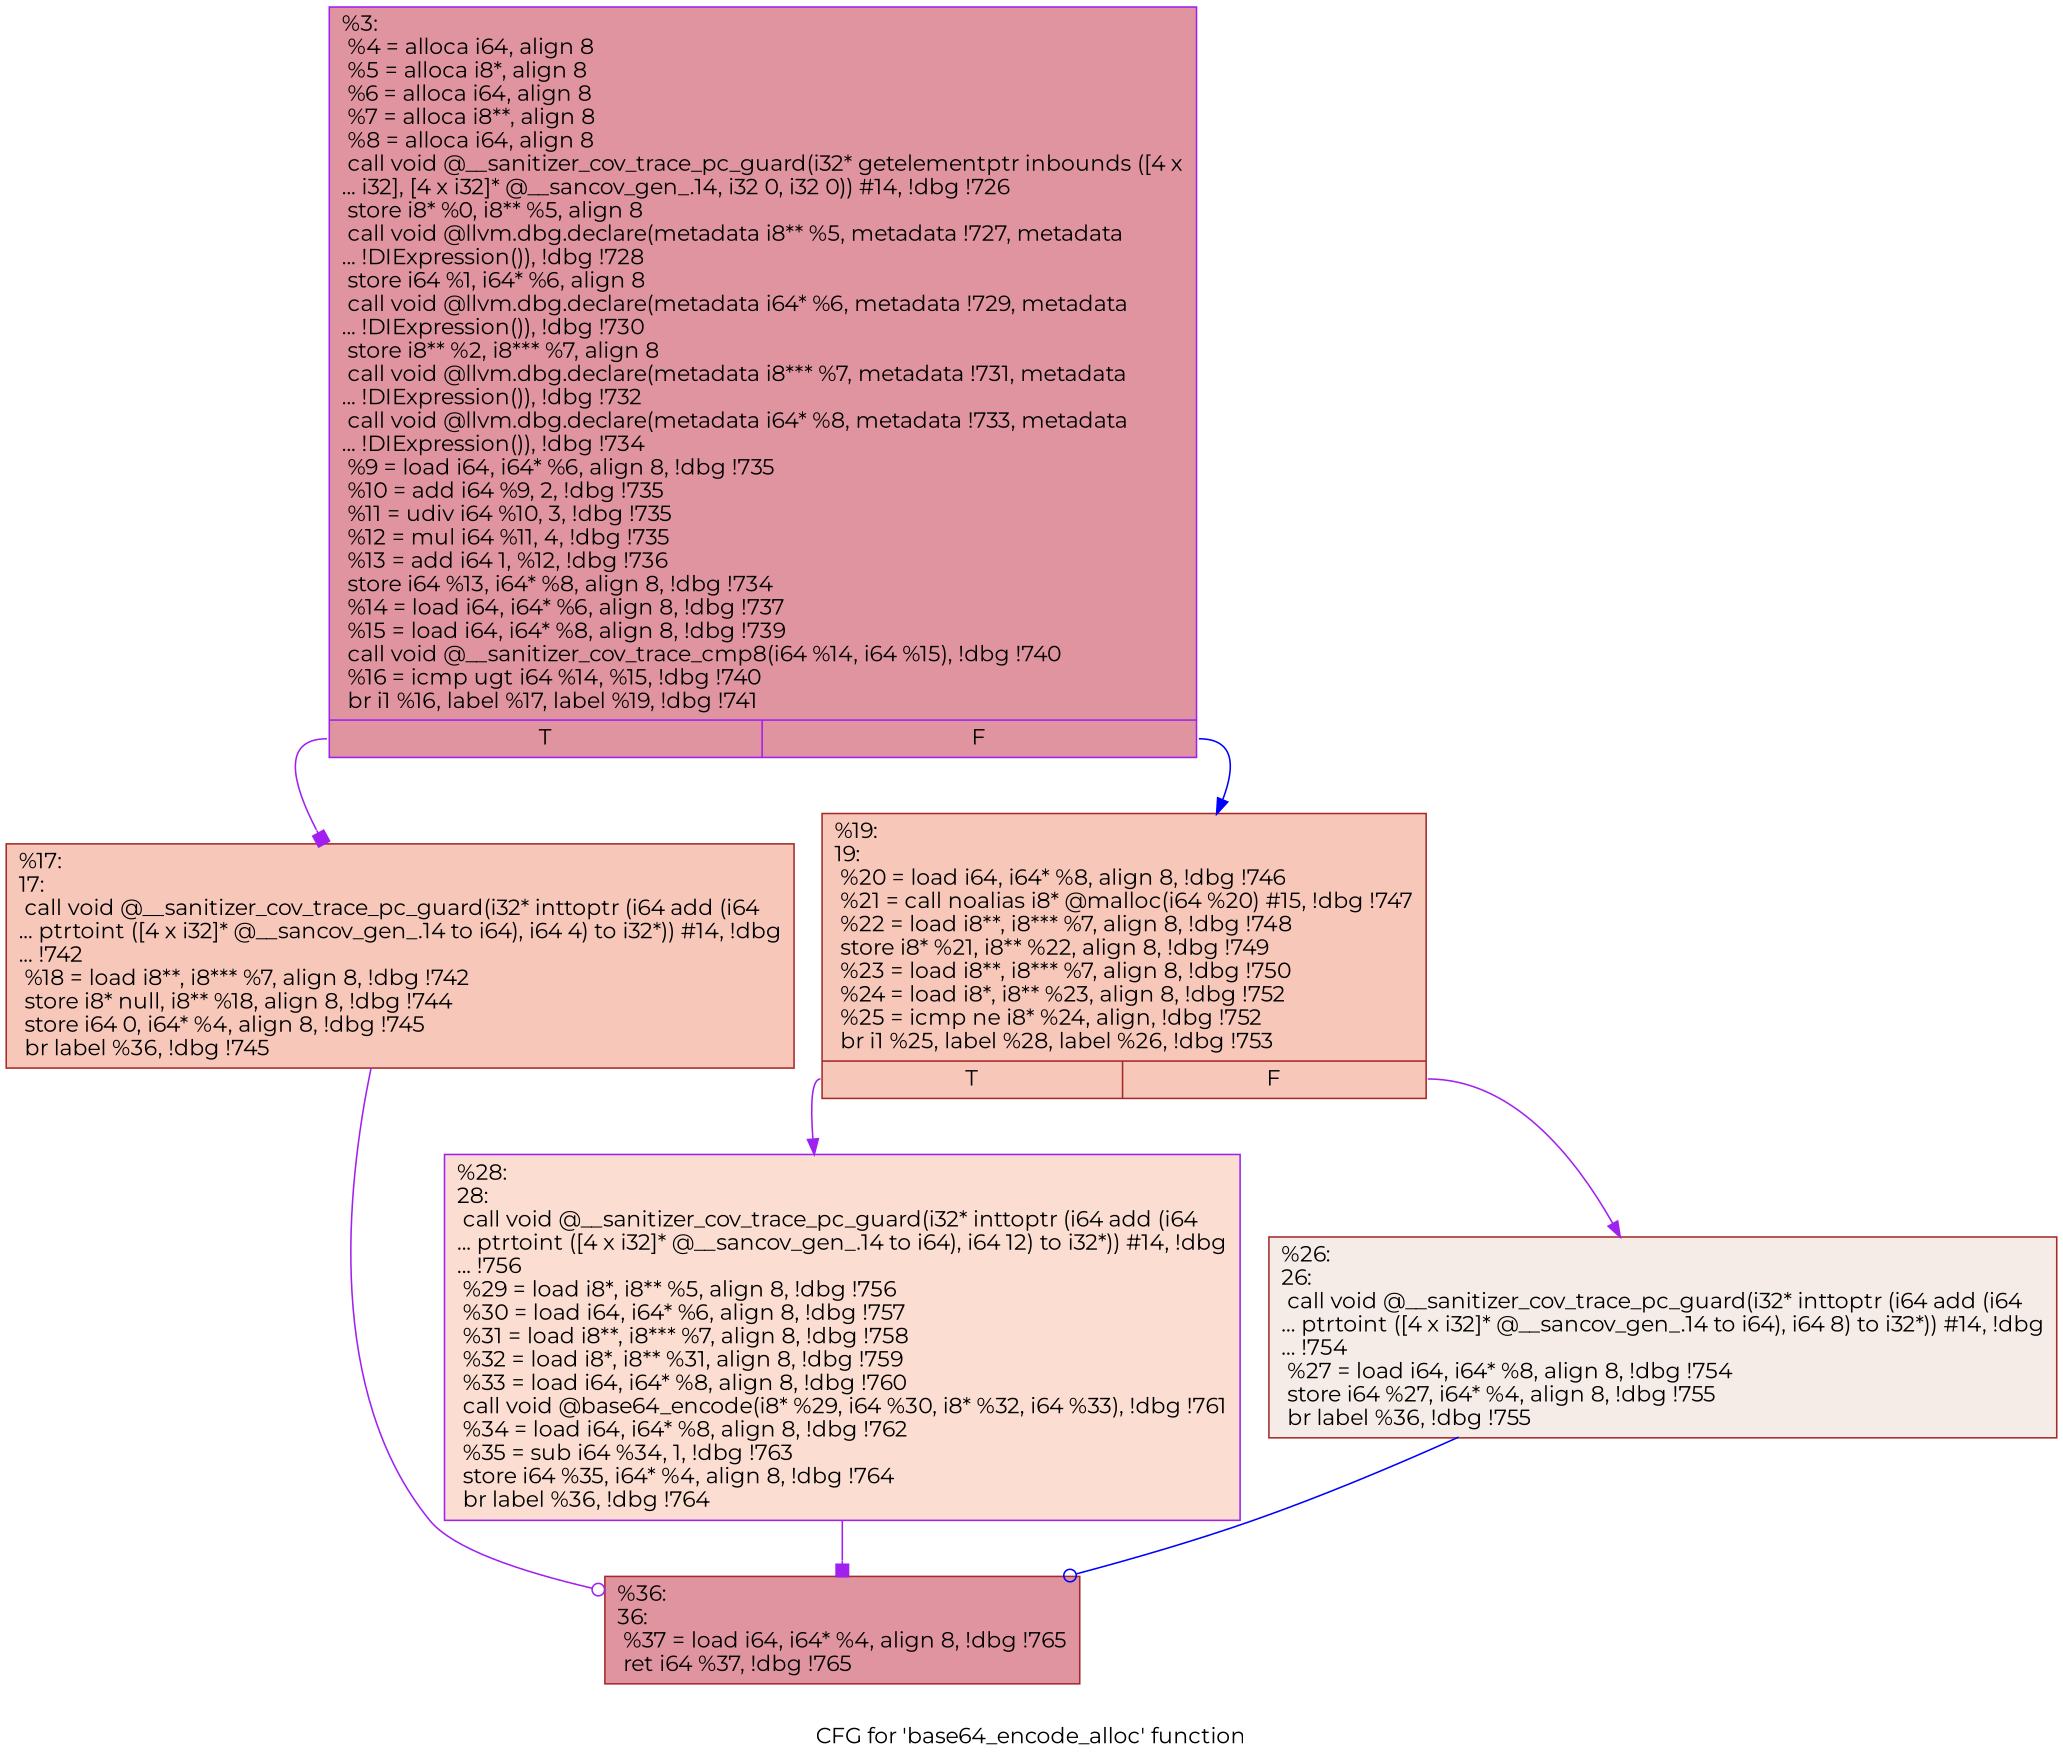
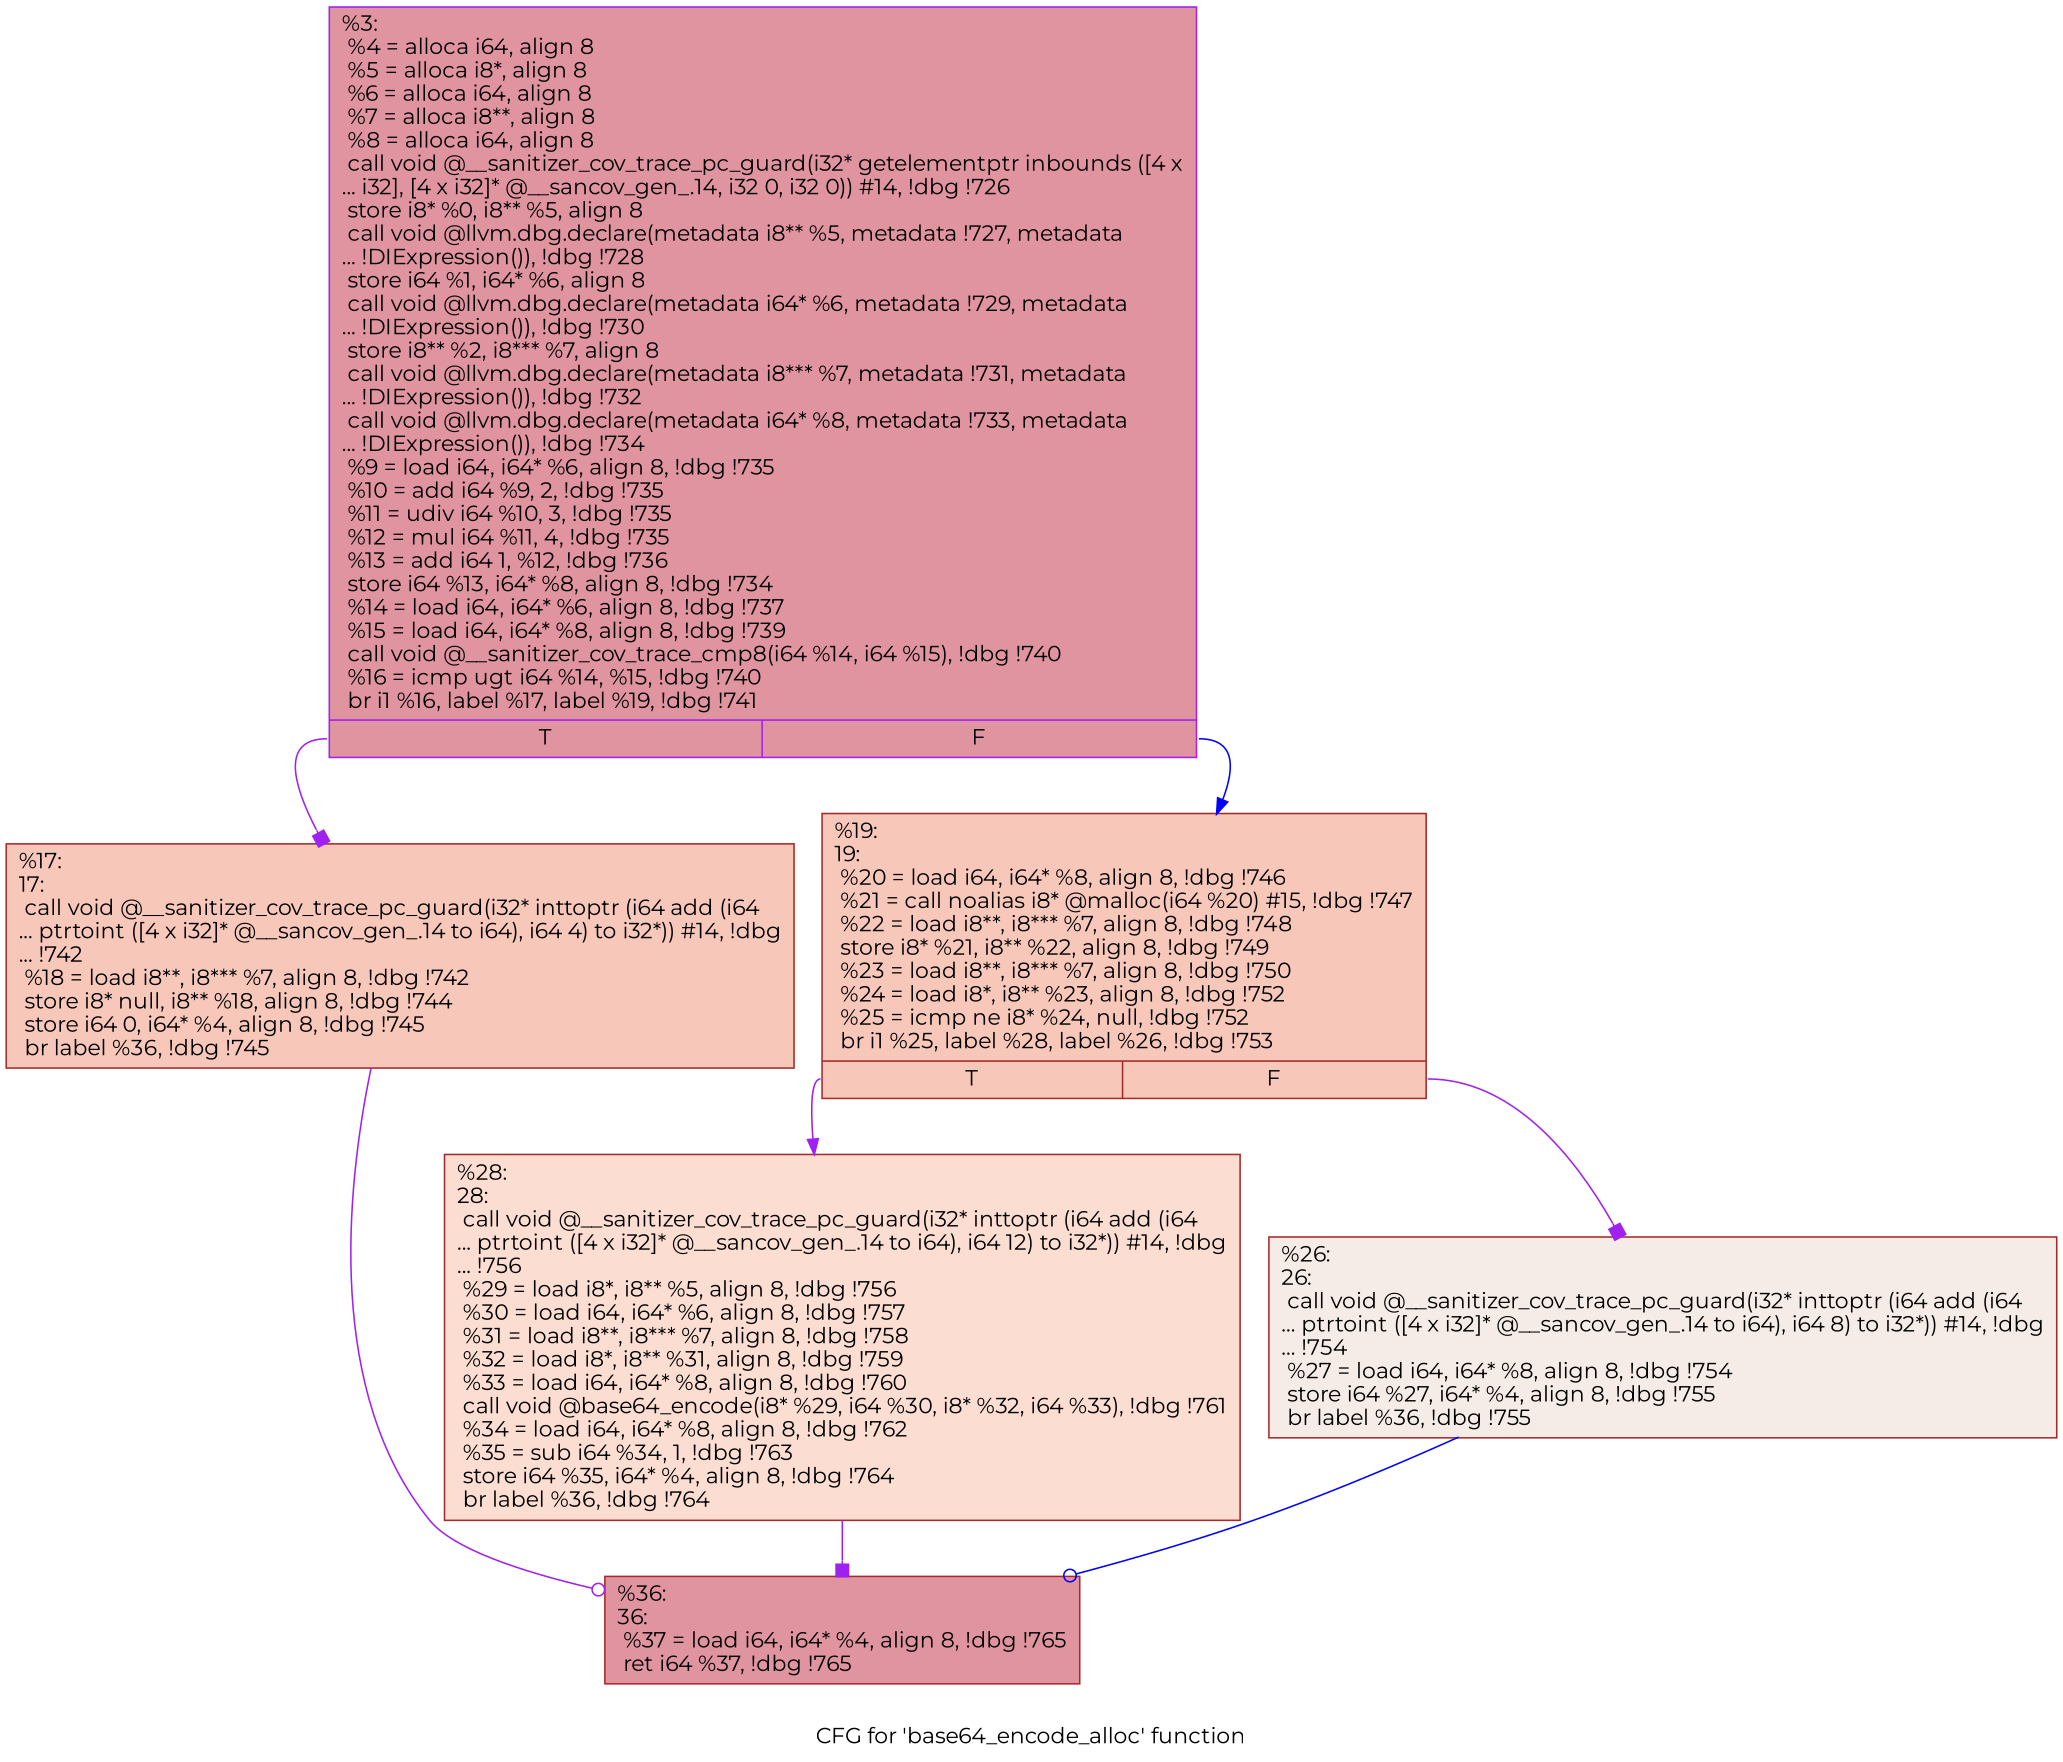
(1049, 1018) -> (1042, 1018)
(1538, 1126) -> (1538, 1126)
(842, 1337) -> (842, 1337)
